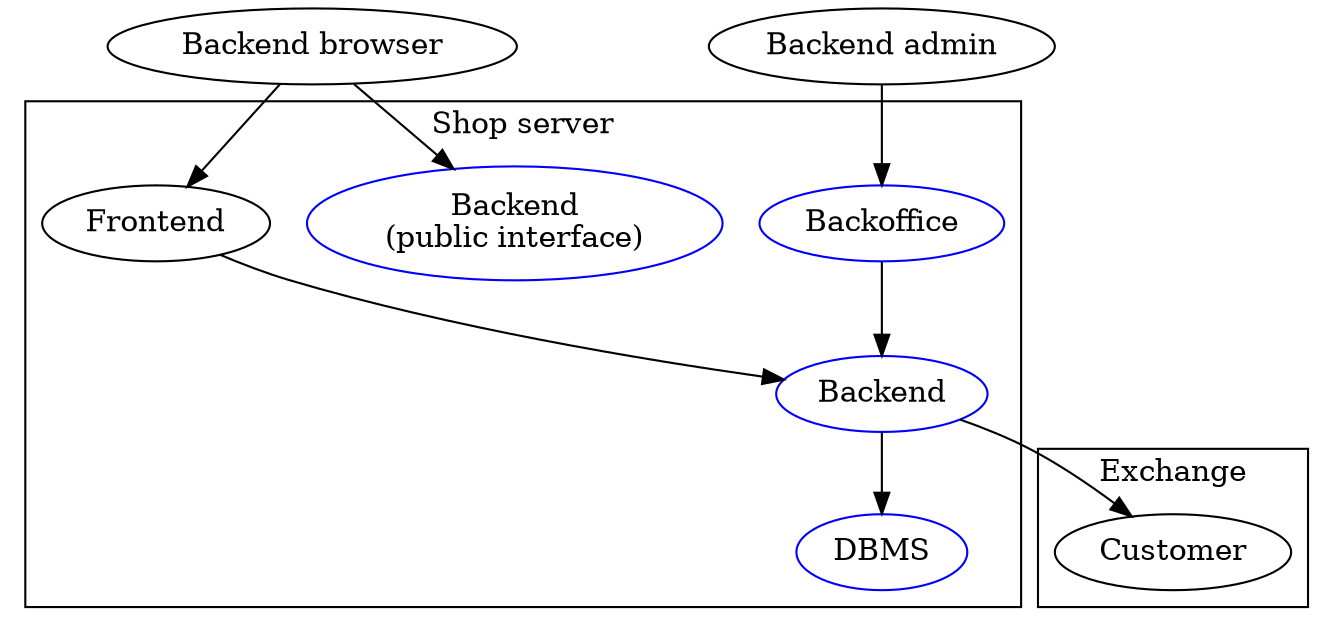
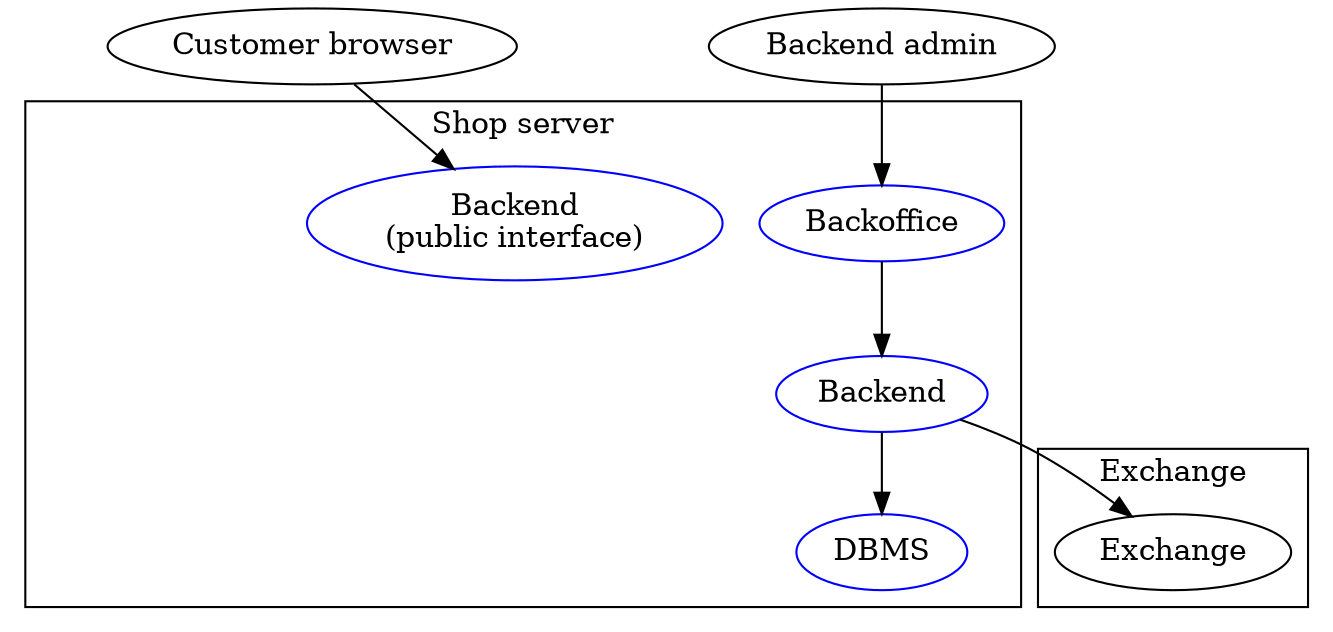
(312, 46) -> (312, 46)
(156, 223) -> none
(1173, 552) -> (1173, 552)
